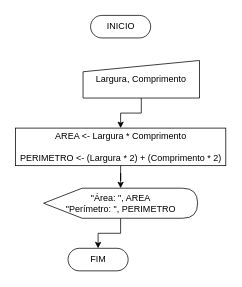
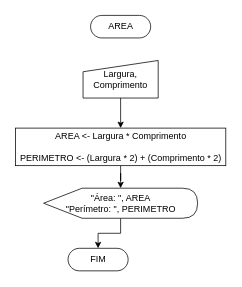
(121, 27) -> (121, 27)
(141, 79) -> (120, 79)
